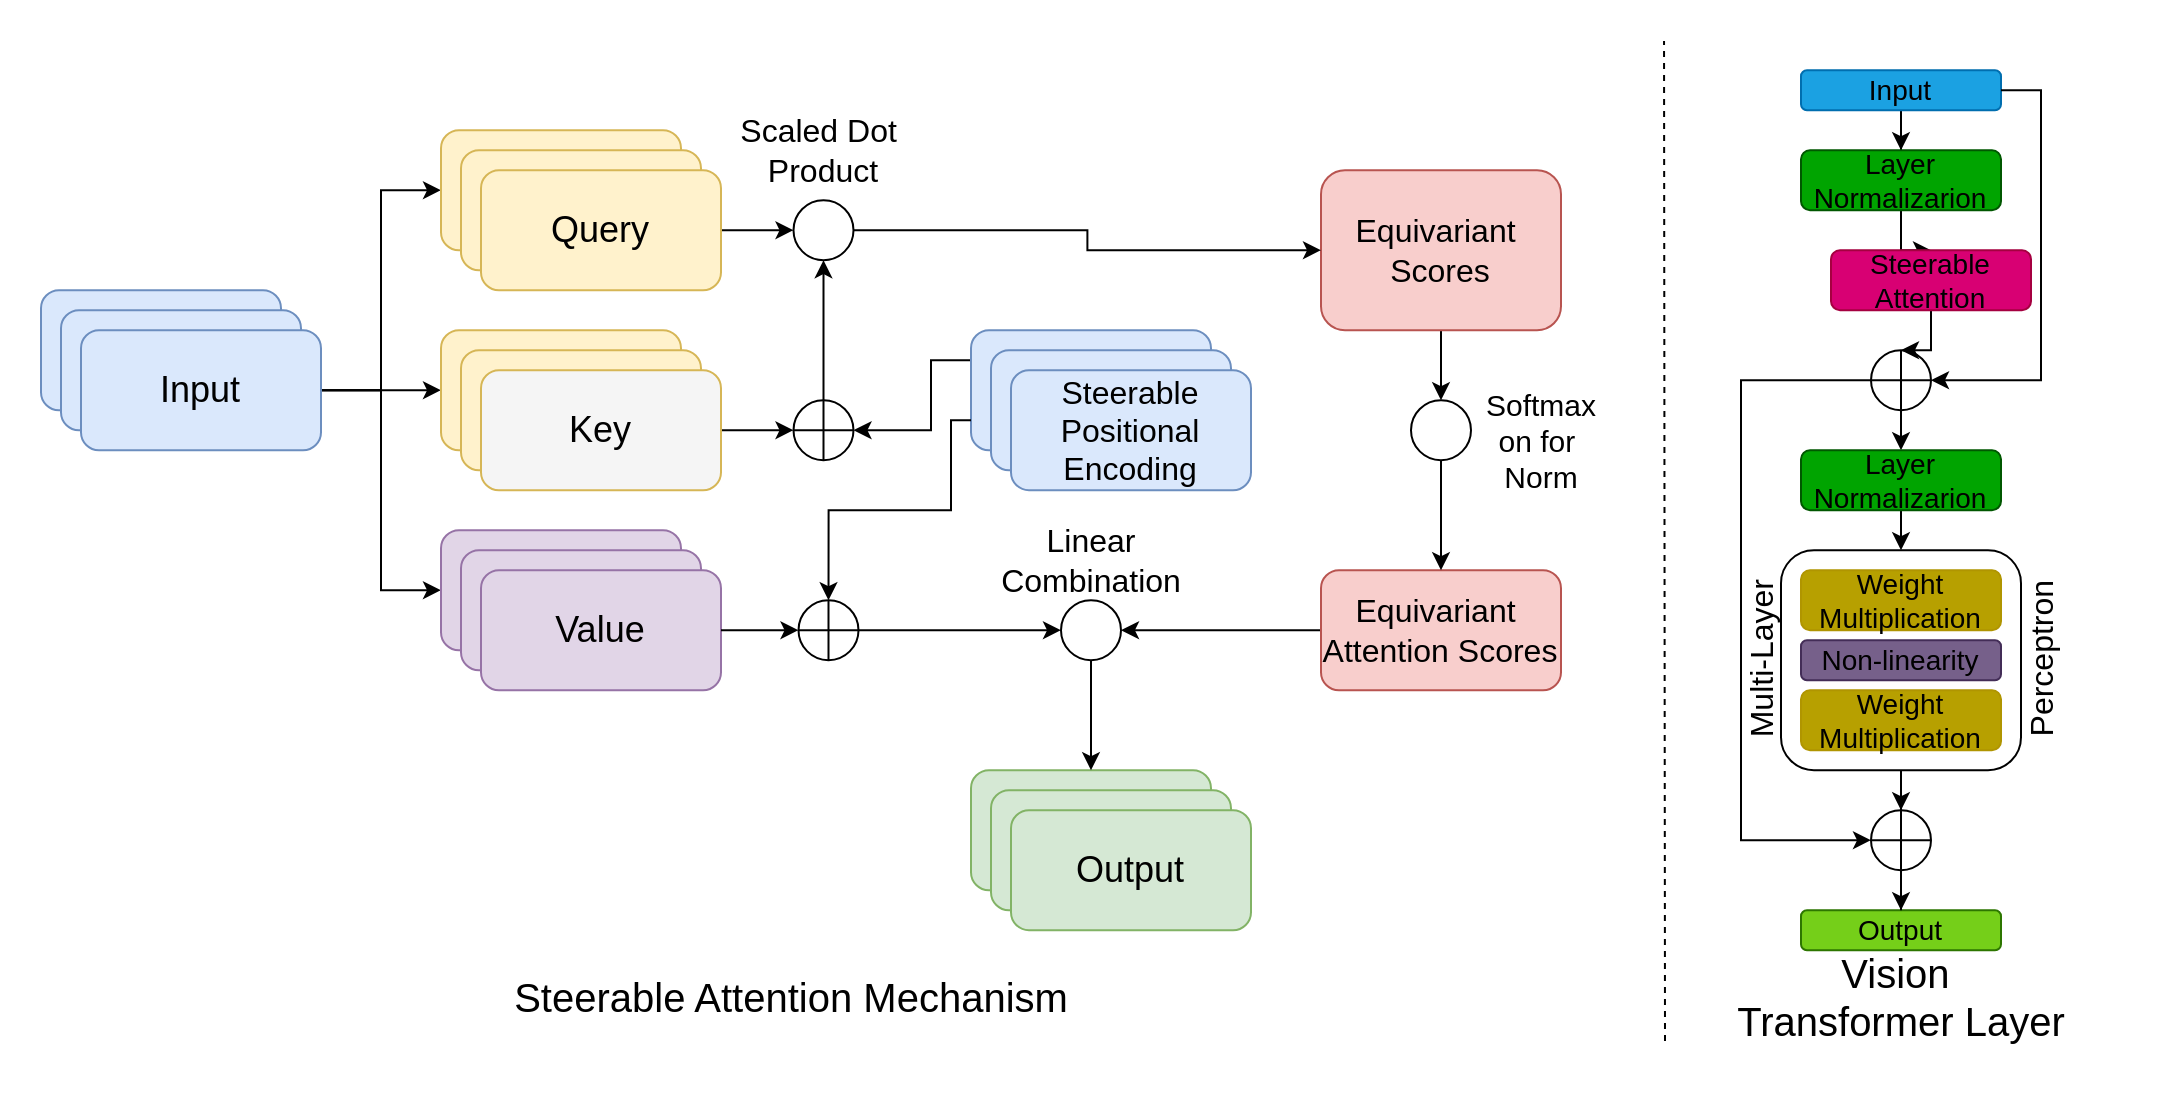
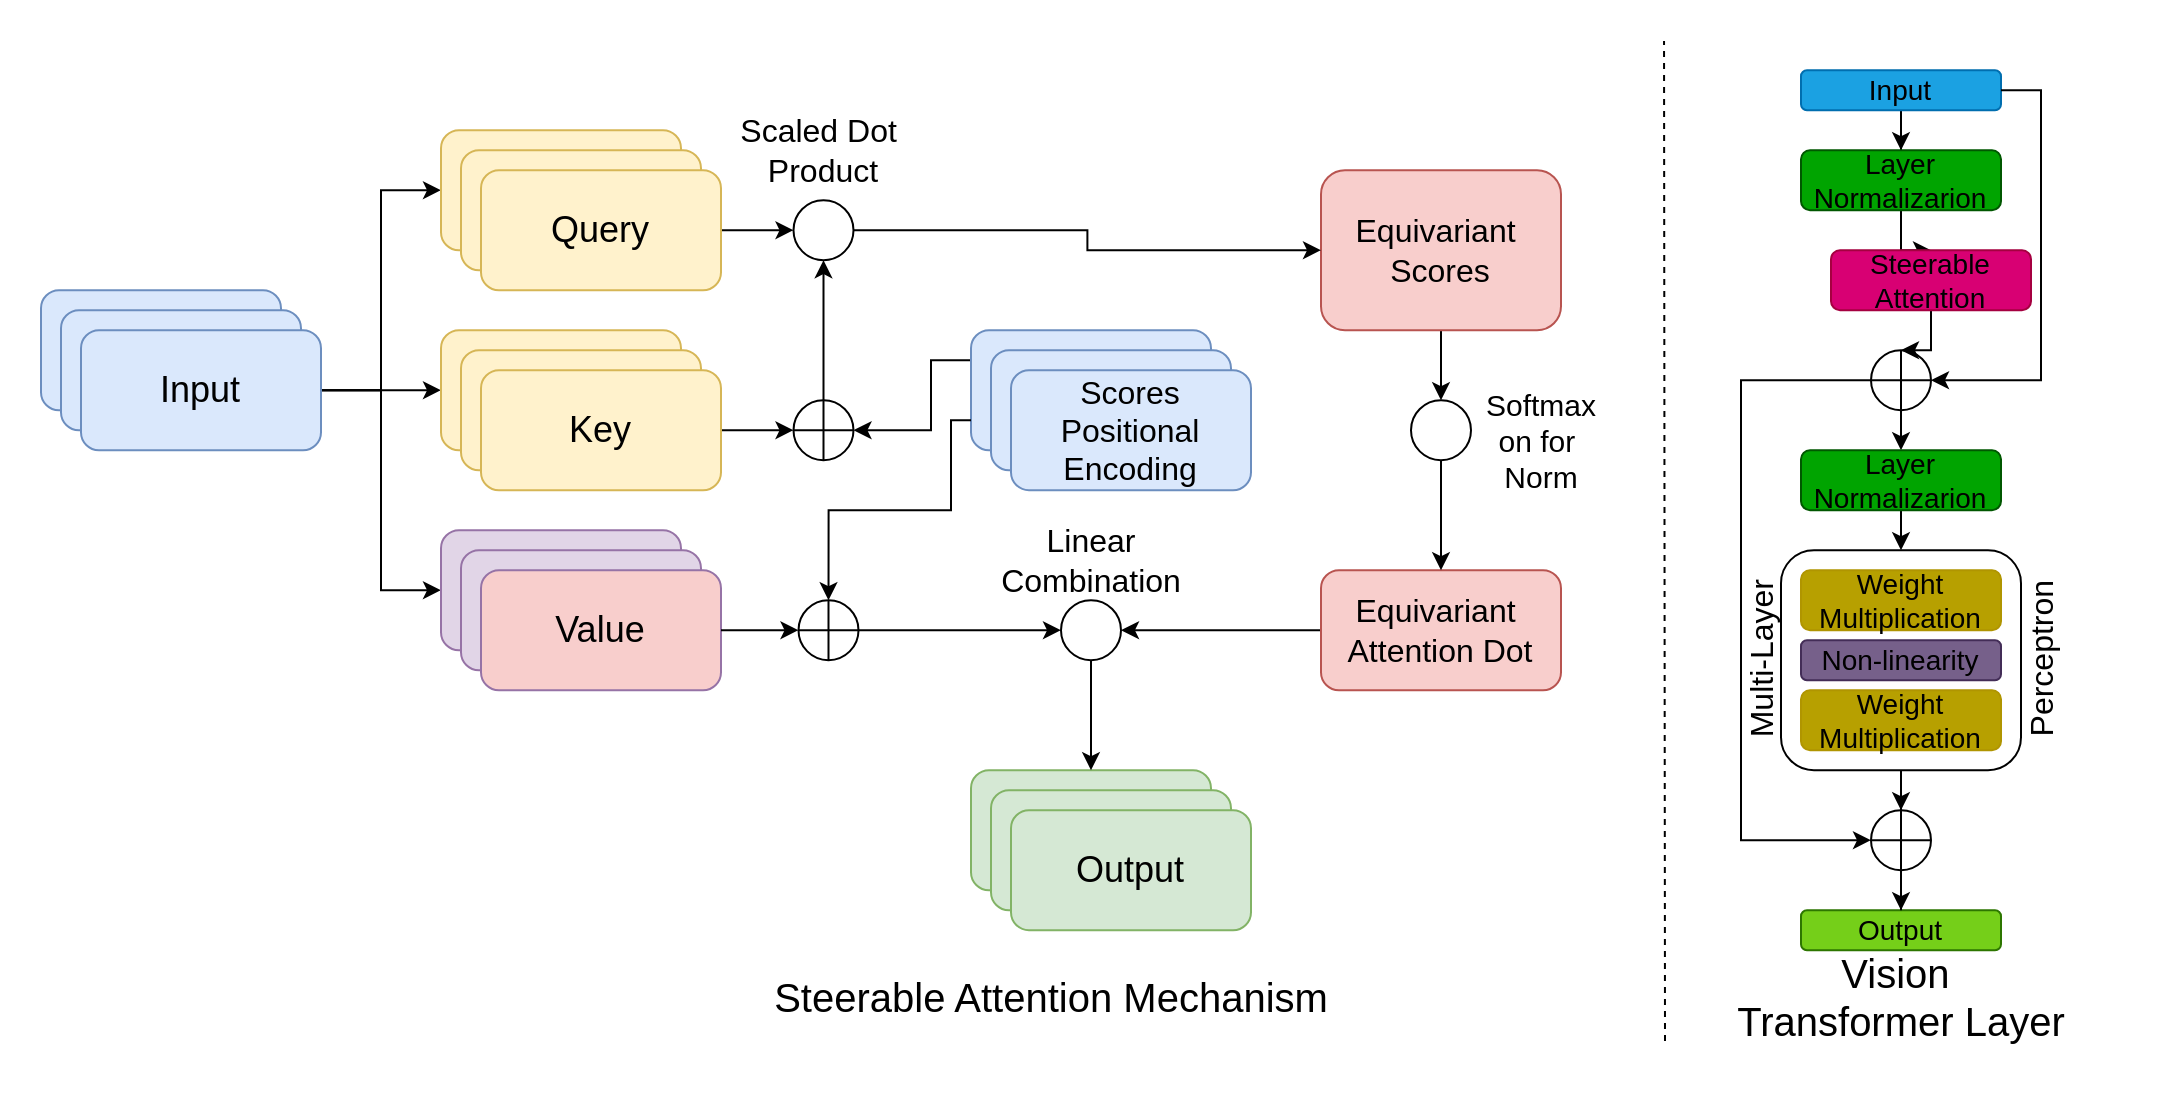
(601, 430) -> (601, 430)
(1131, 431) -> (1131, 431)
(601, 630) -> (601, 630)
(1441, 631) -> (1441, 631)
(791, 996) -> (1051, 996)
